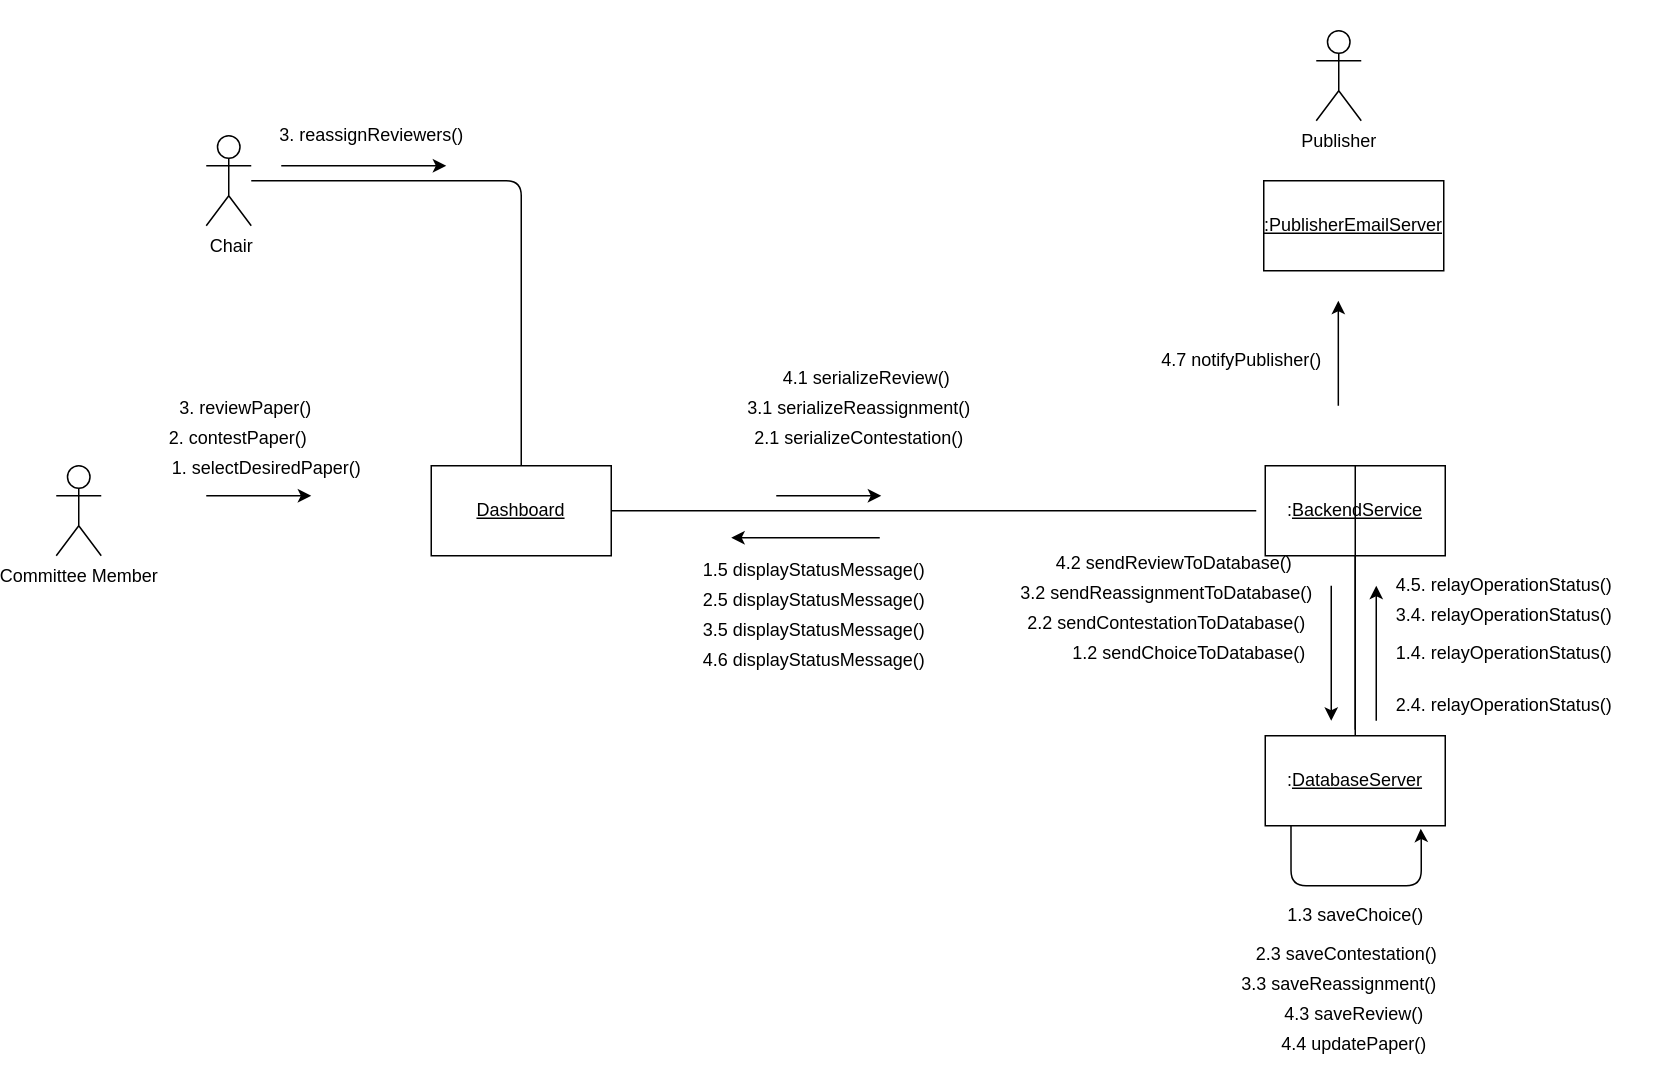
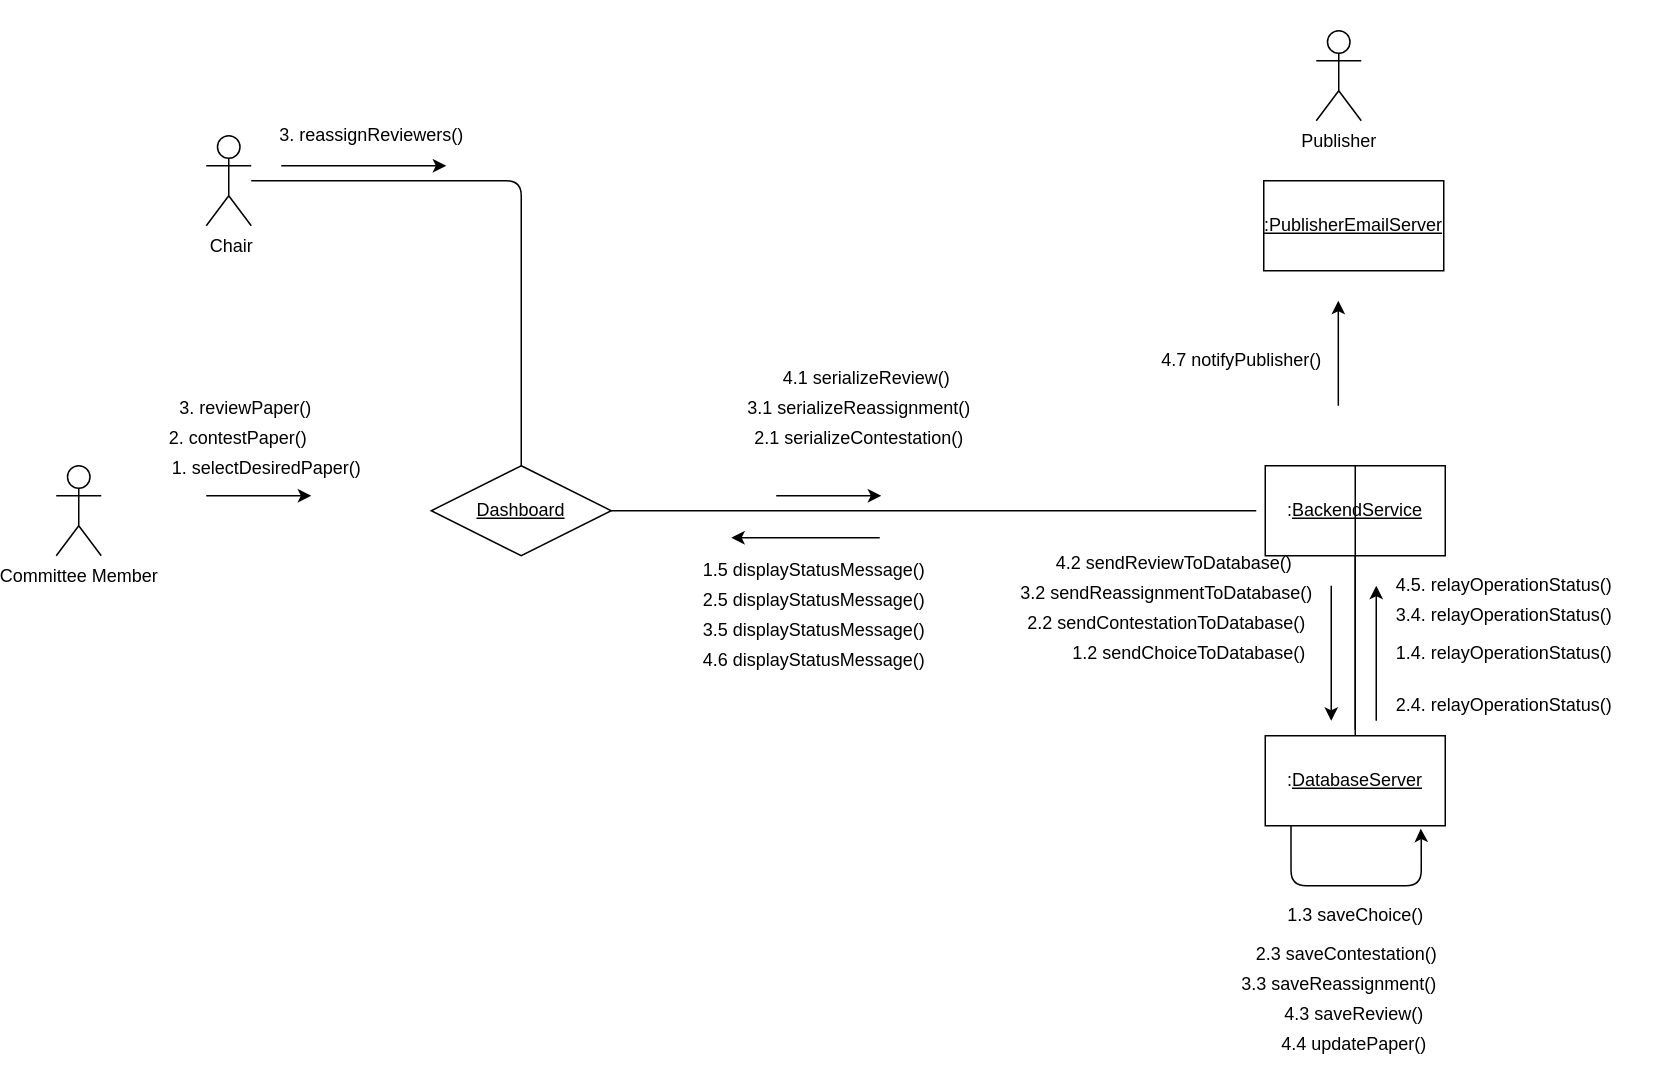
(521, 511) -> (521, 511)
